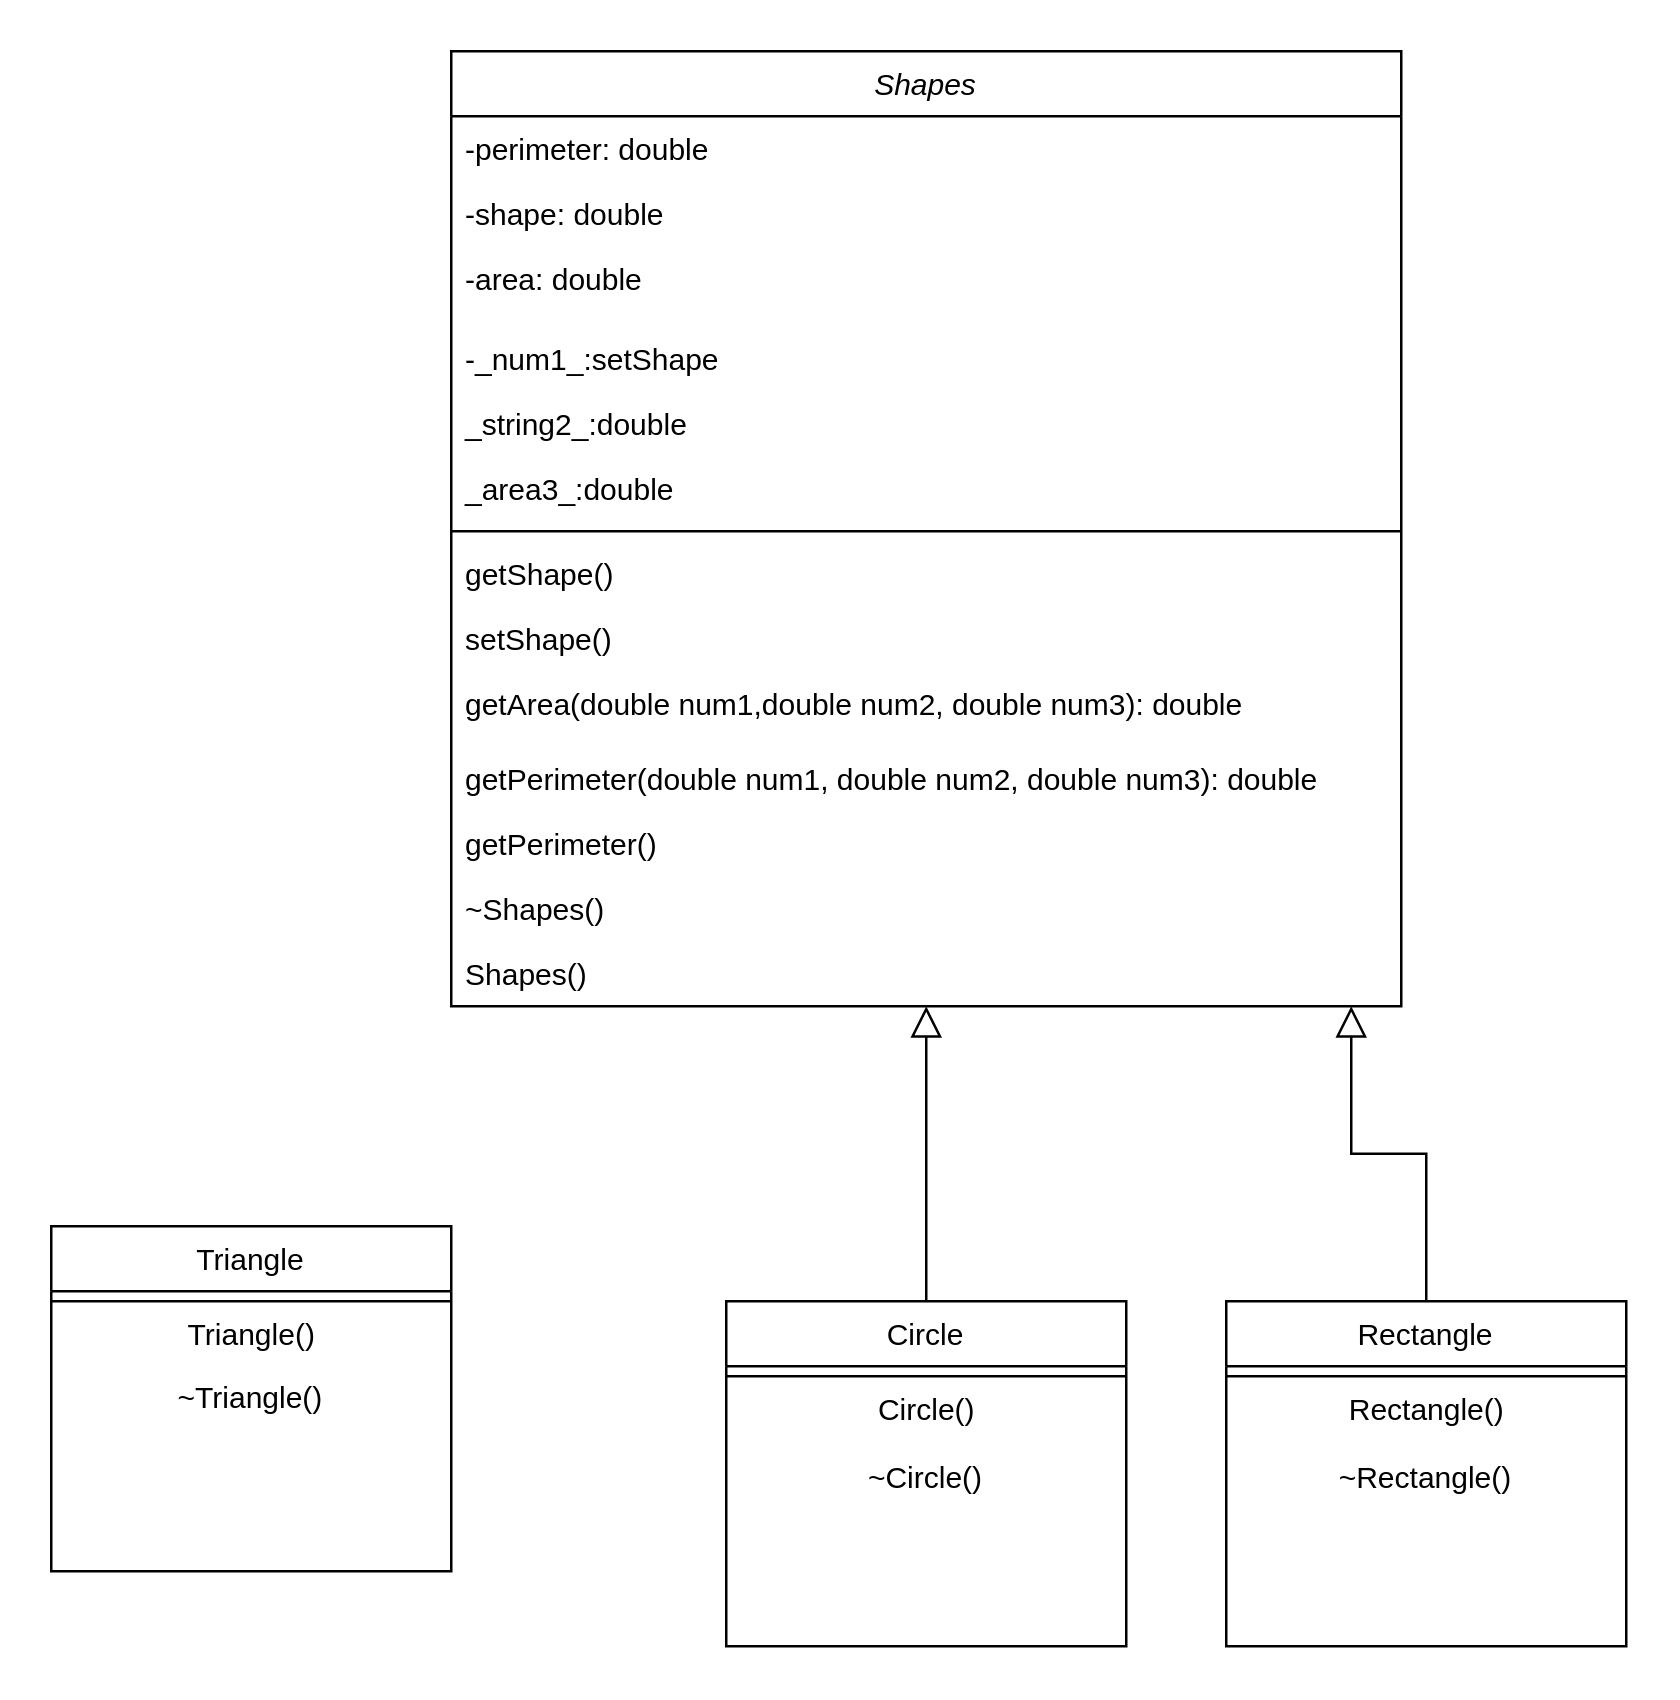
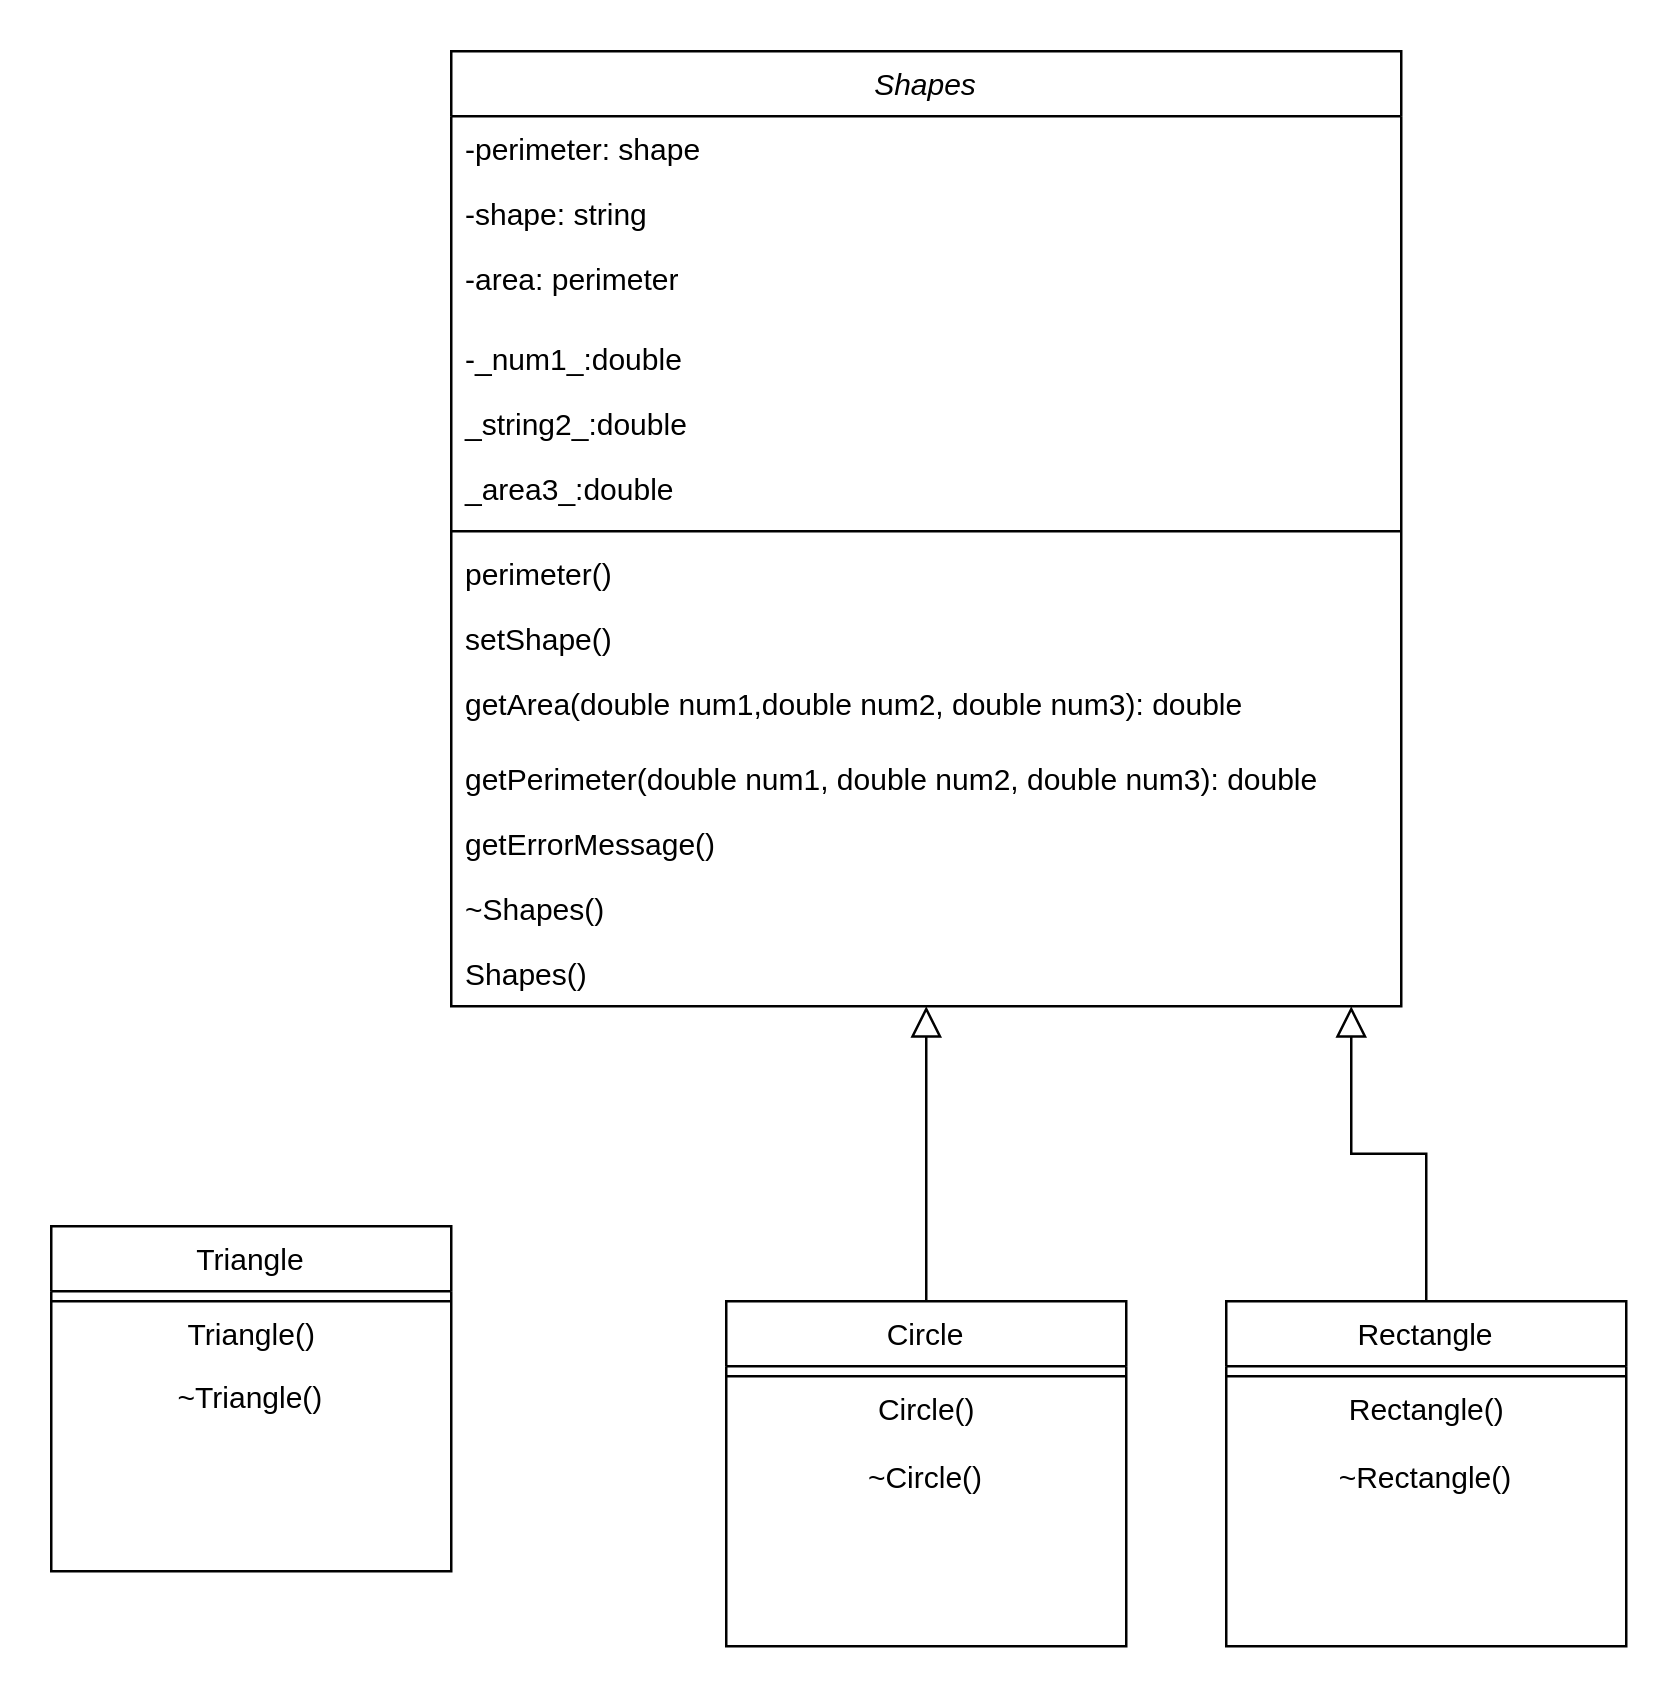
(601, 150) -> (596, 150)
(571, 215) -> (571, 215)
(563, 280) -> (588, 280)
(596, 360) -> (575, 360)
(549, 575) -> (554, 575)
(579, 845) -> (608, 845)
